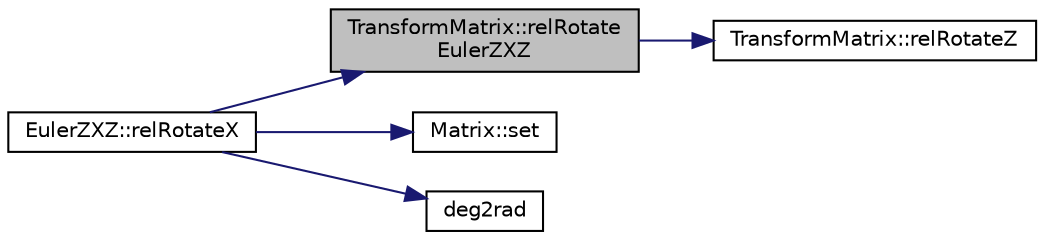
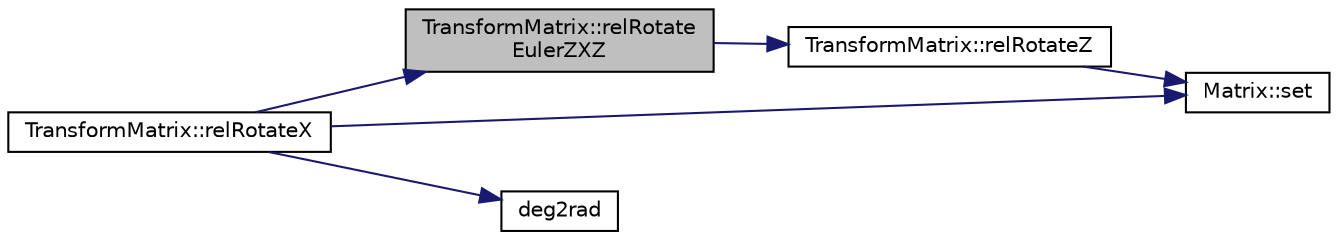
none -> (1124, 73)
(132, 132) -> (170, 132)
